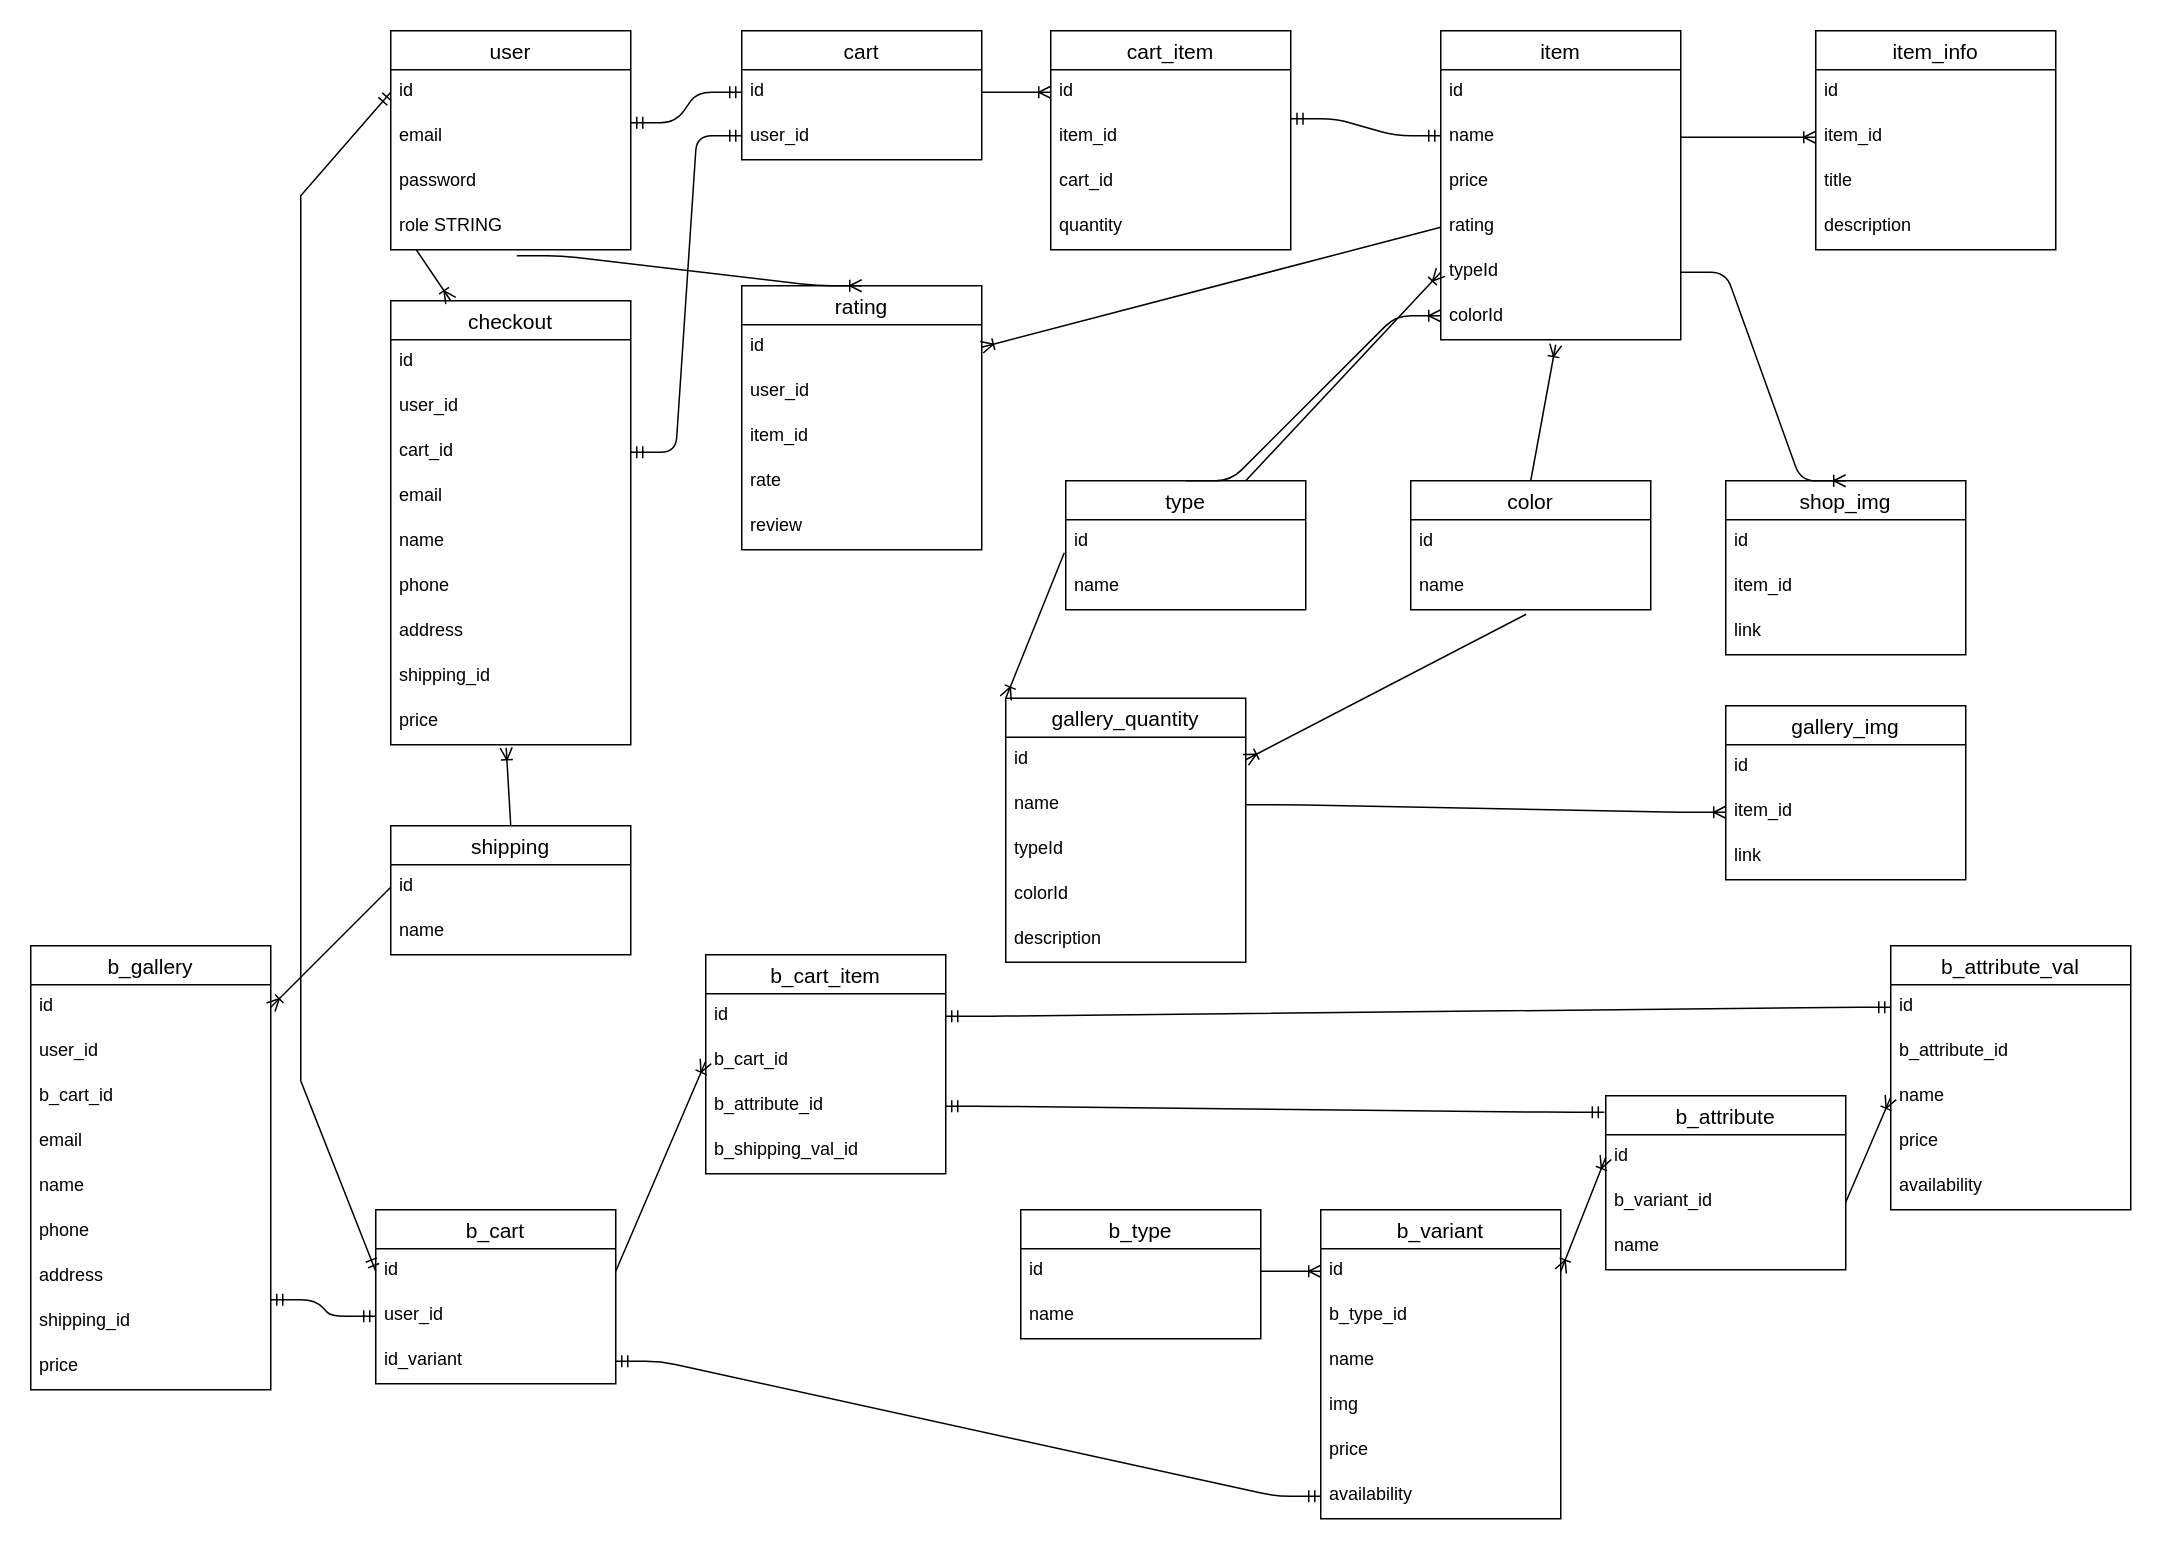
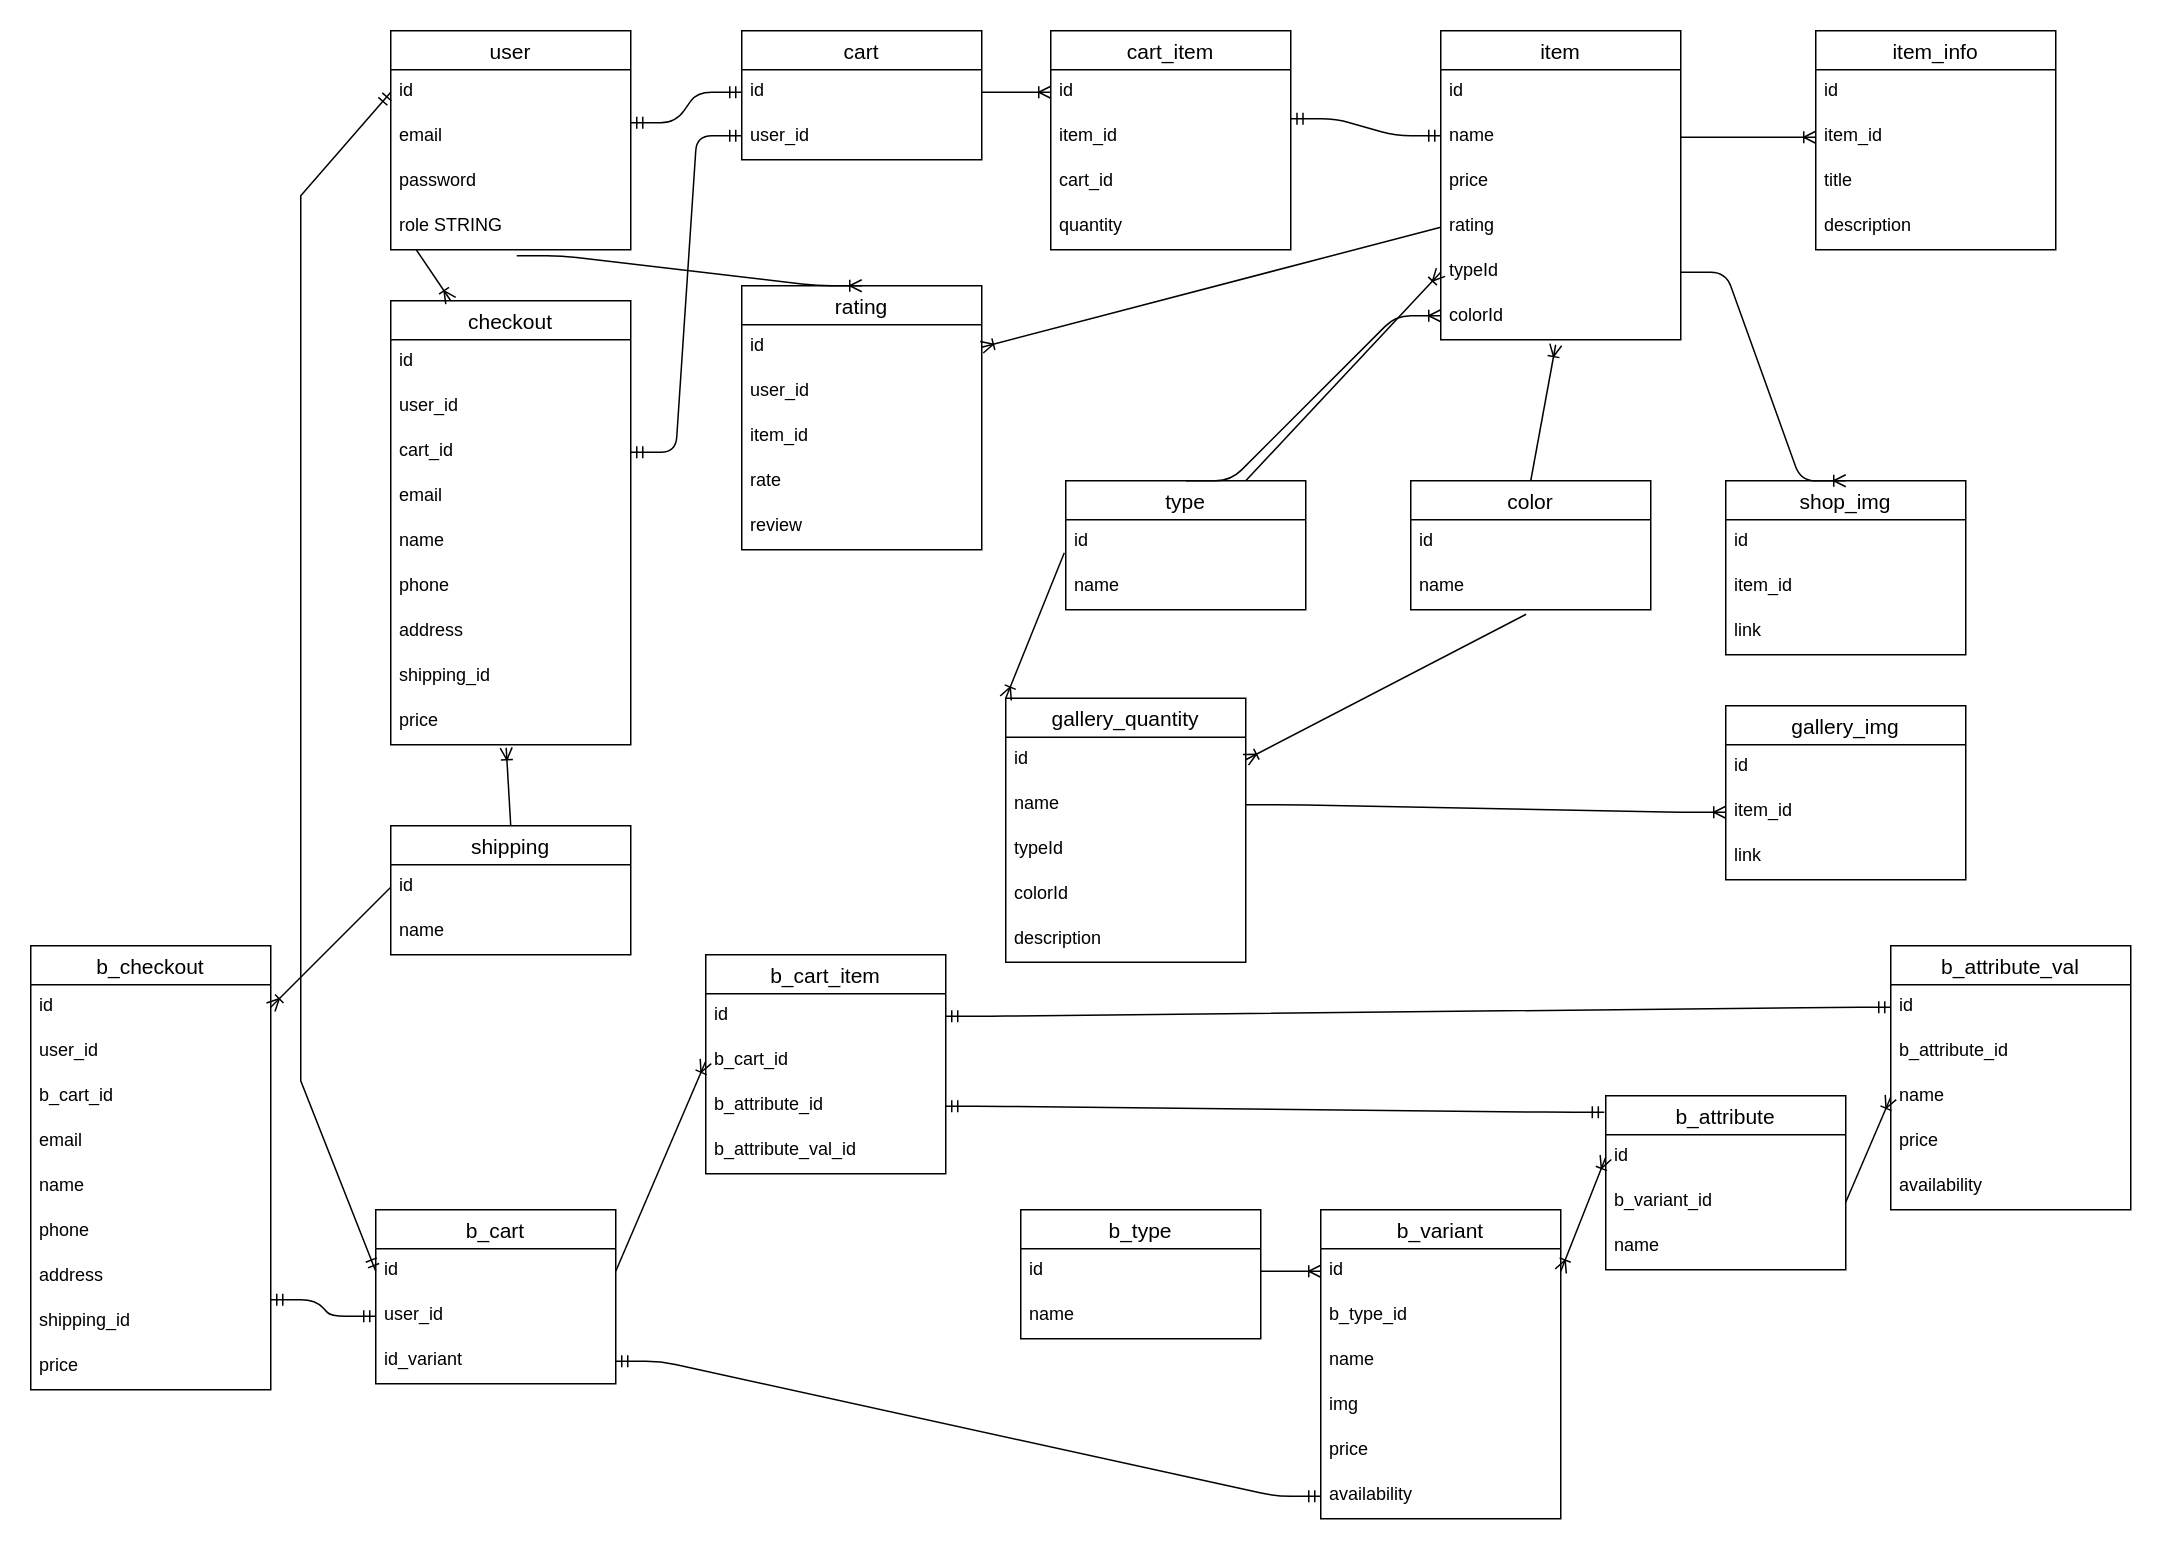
(150, 967) -> (150, 967)
(790, 1149) -> (798, 1149)
